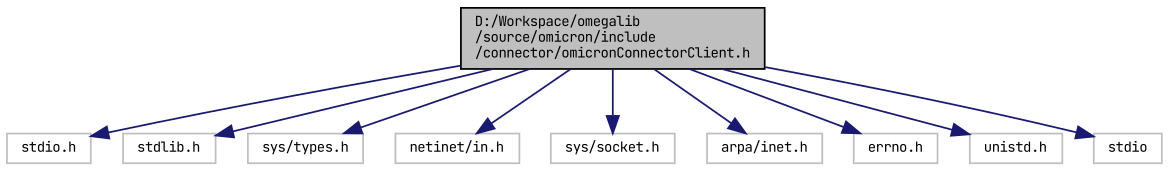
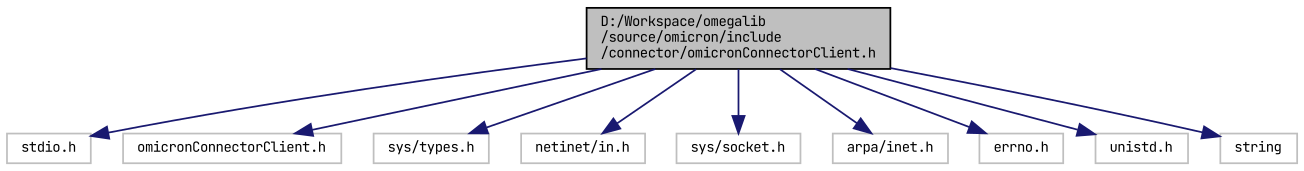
(169, 148) -> (232, 148)
(1128, 148) -> (1259, 148)
